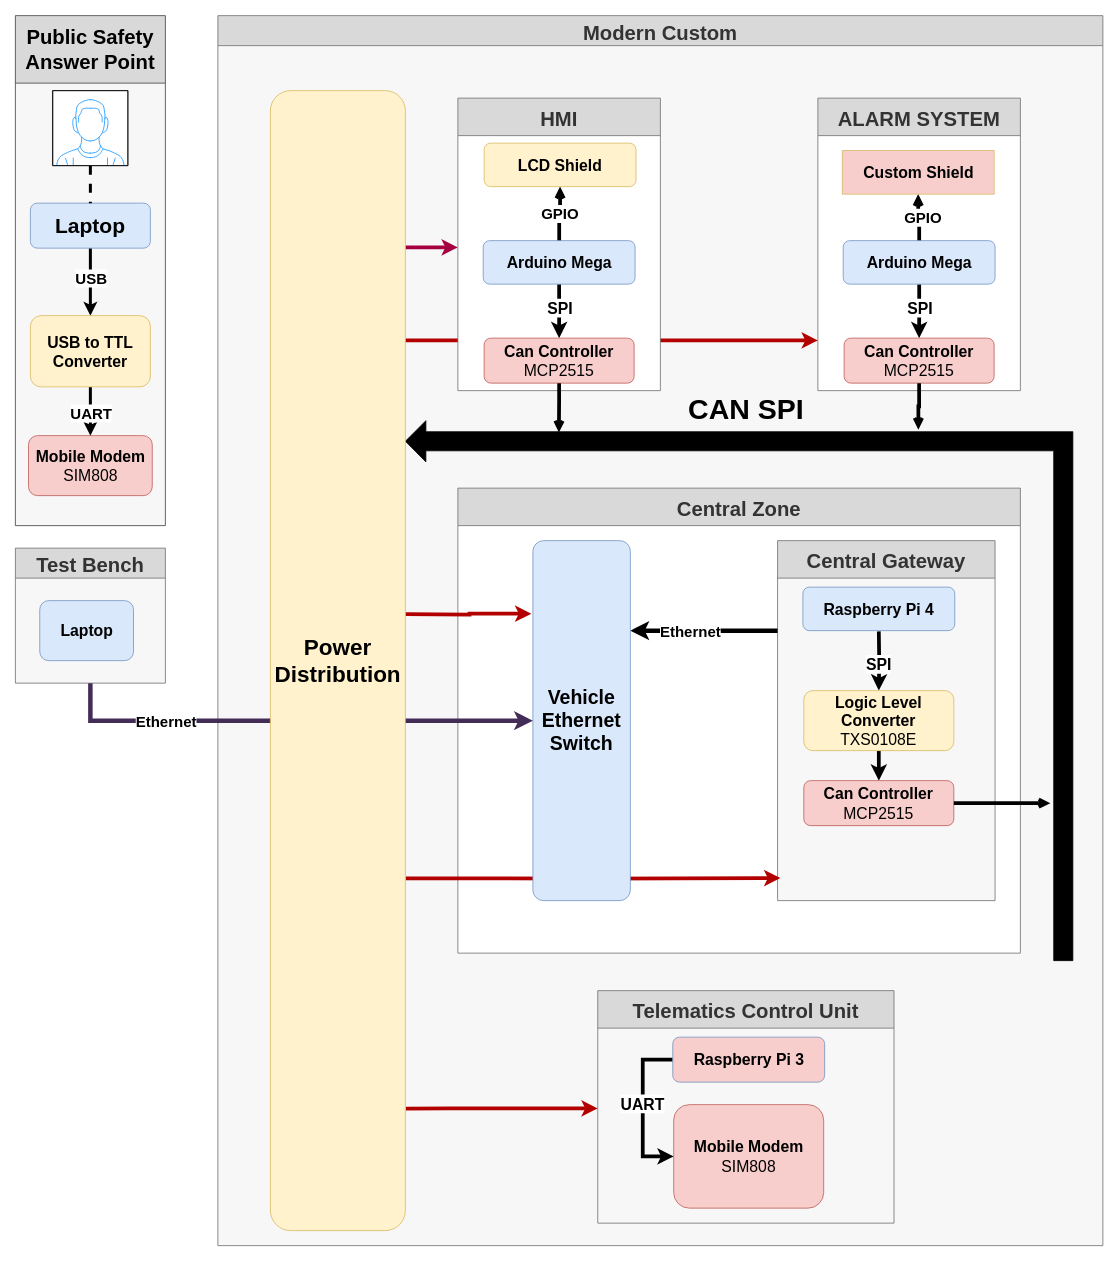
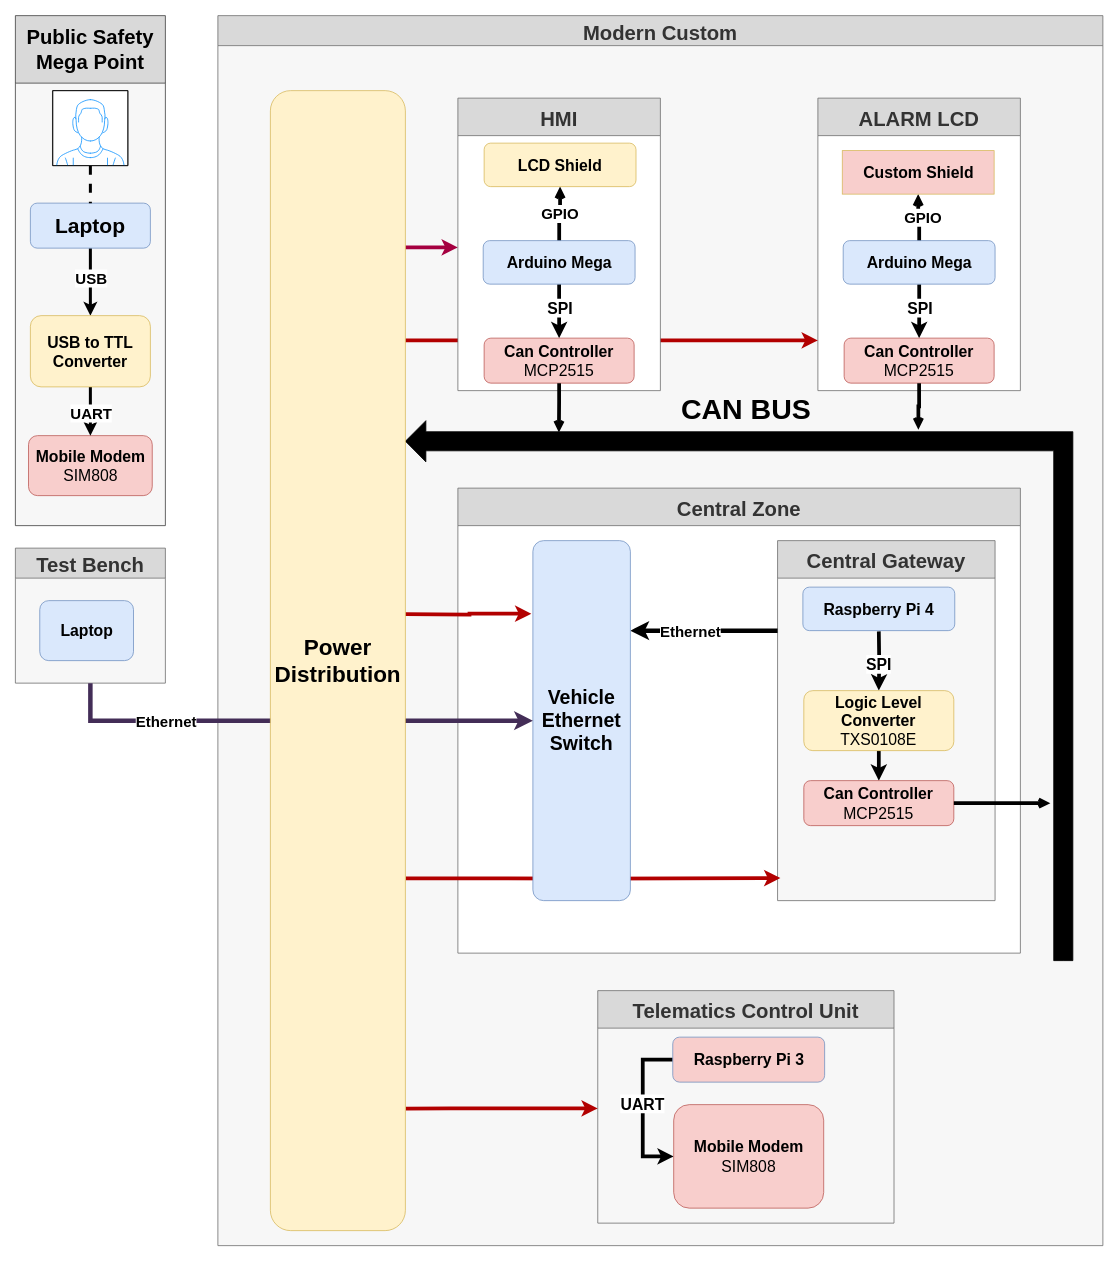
(90, 49) -> (90, 49)
(919, 119) -> (919, 119)
(746, 409) -> (746, 409)
